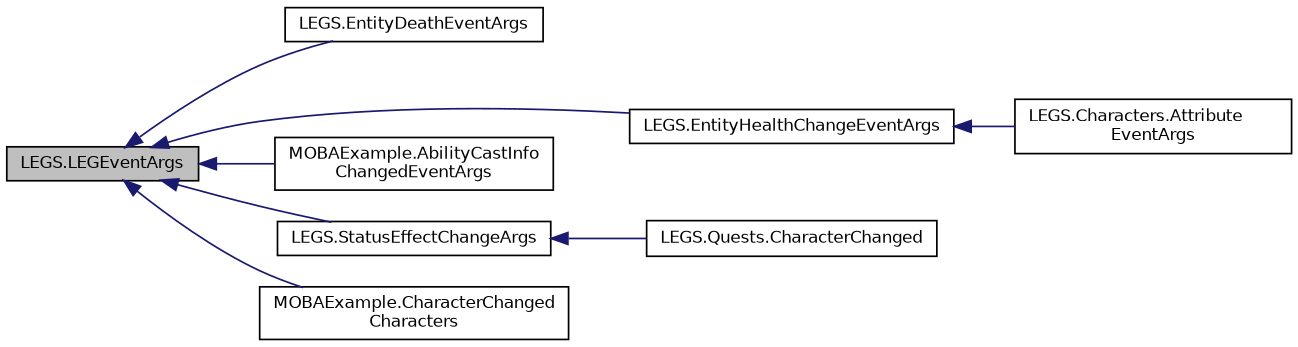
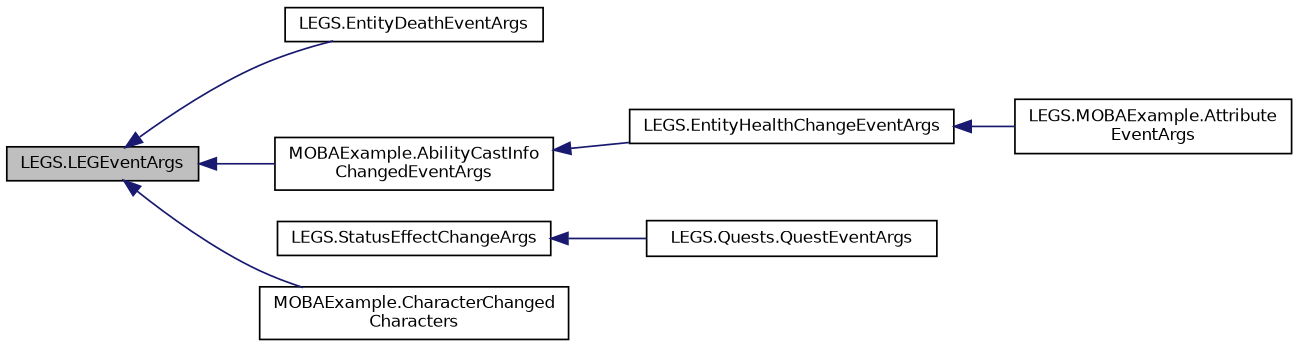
(397, 110) -> (600, 145)
(1153, 126) -> (1153, 126)
(254, 205) -> none
(792, 238) -> (792, 238)
